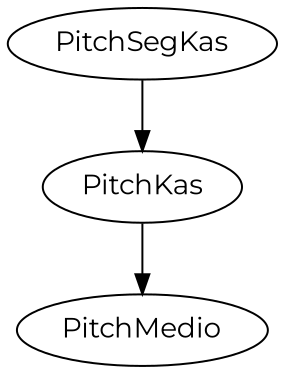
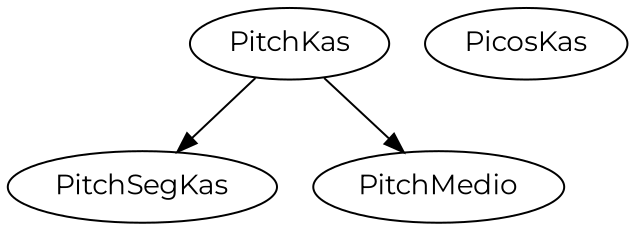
none -> (526, 44)
(142, 106) -> (224, 108)
